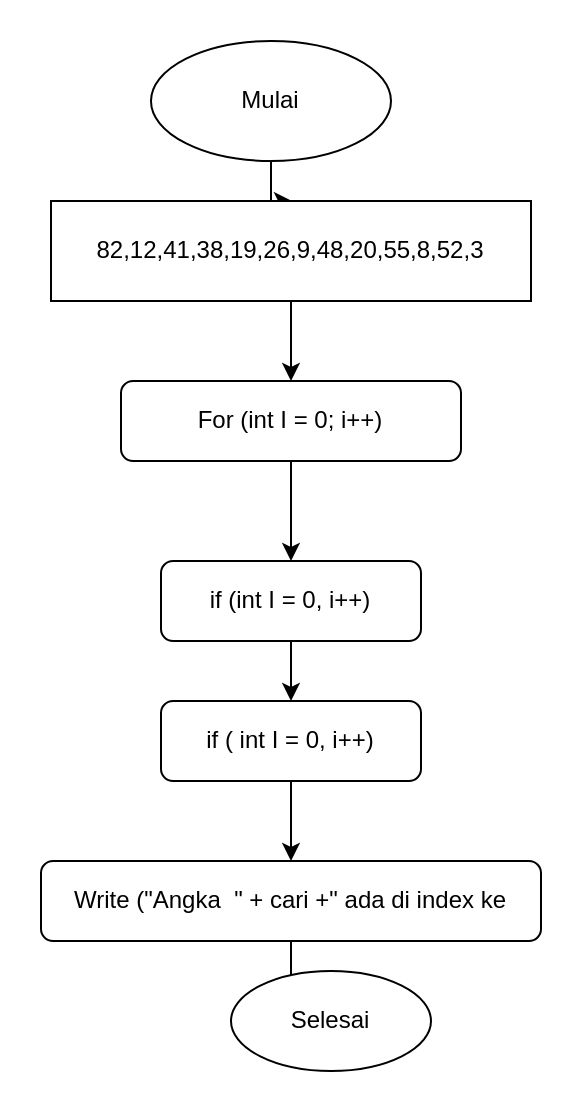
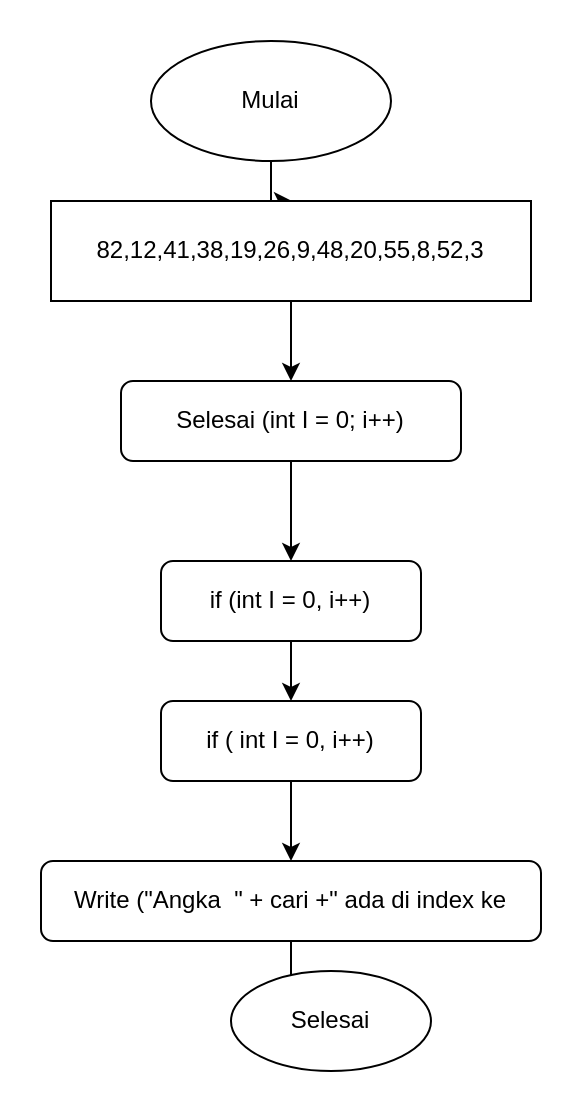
(291, 421) -> (291, 421)
